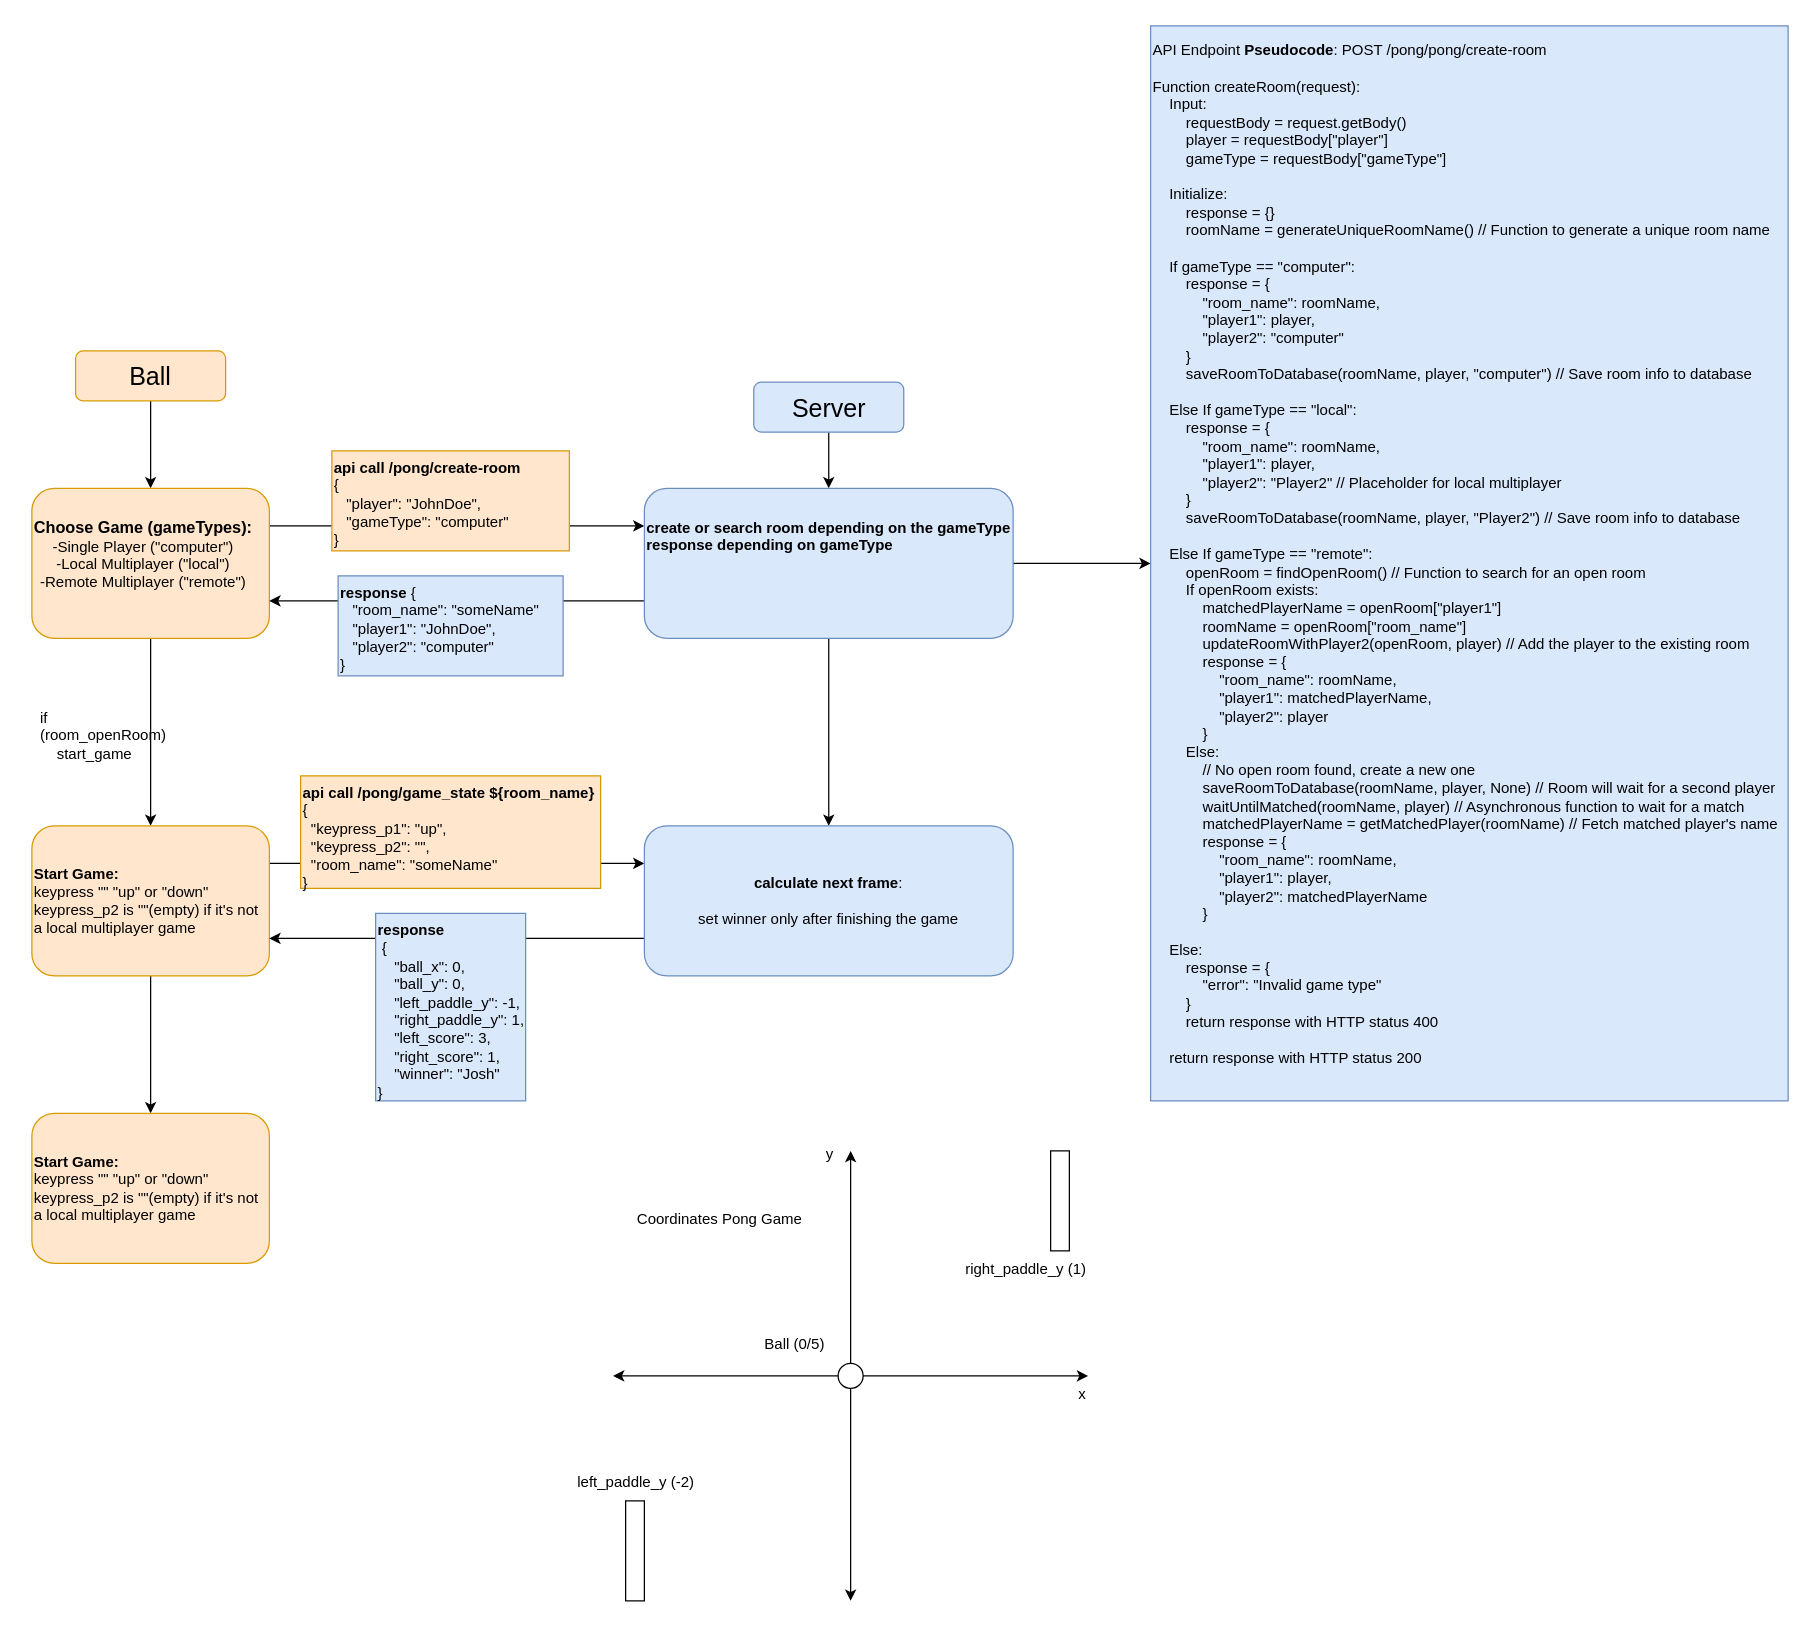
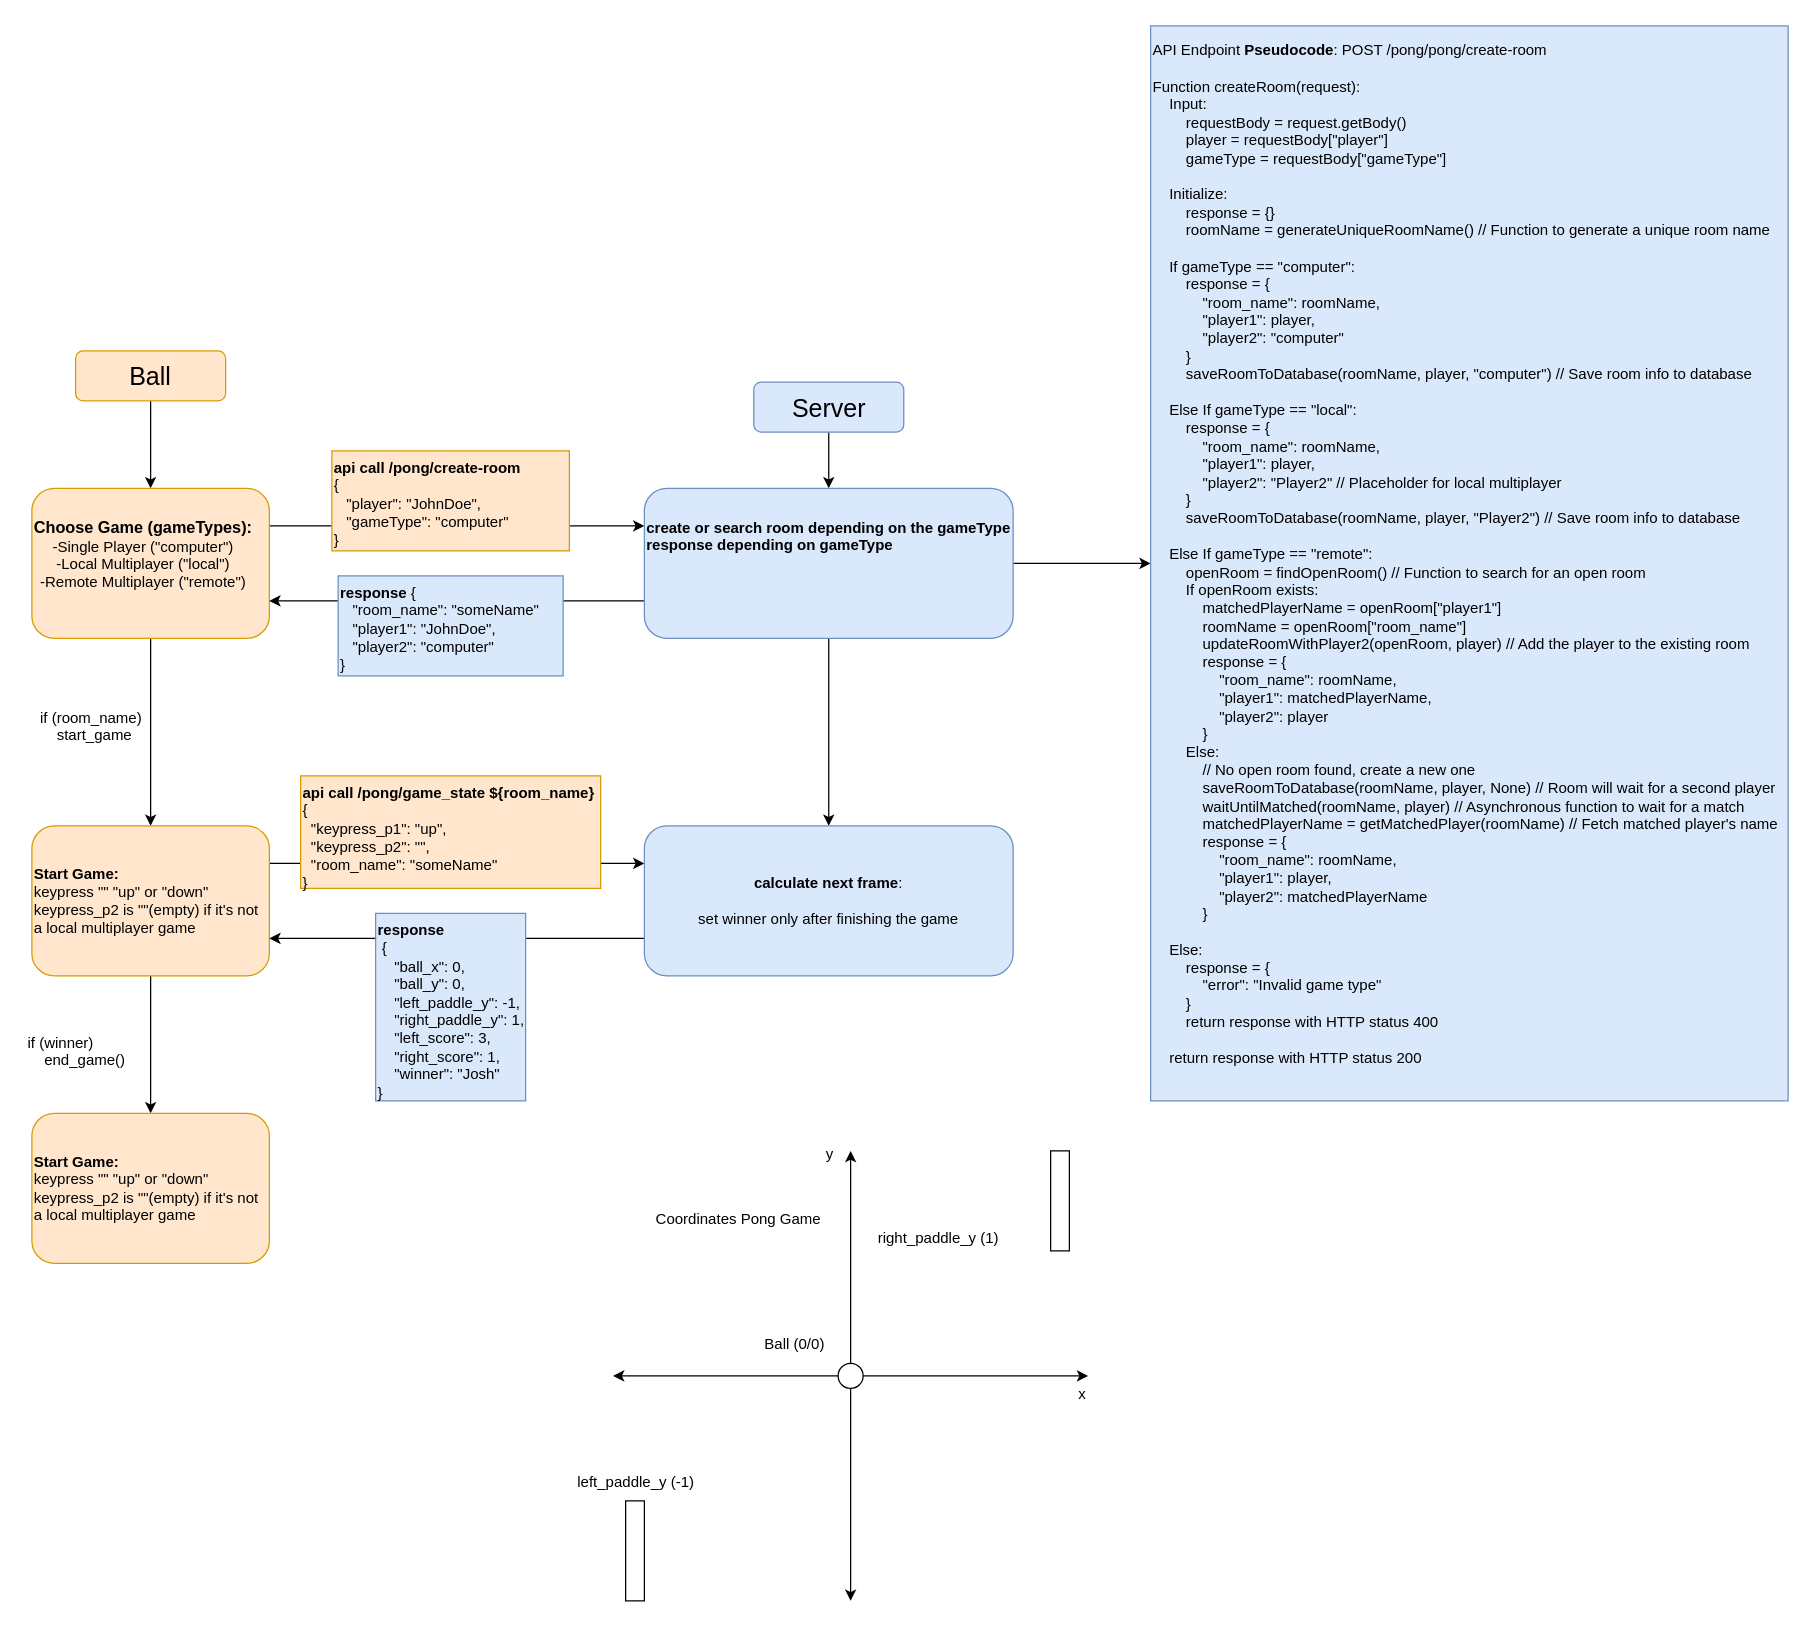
(108, 736) -> (96, 727)
none -> (94, 1057)
(719, 1219) -> (738, 1219)
(1026, 1269) -> (938, 1238)
(795, 1344) -> (795, 1344)
(636, 1482) -> (636, 1482)
